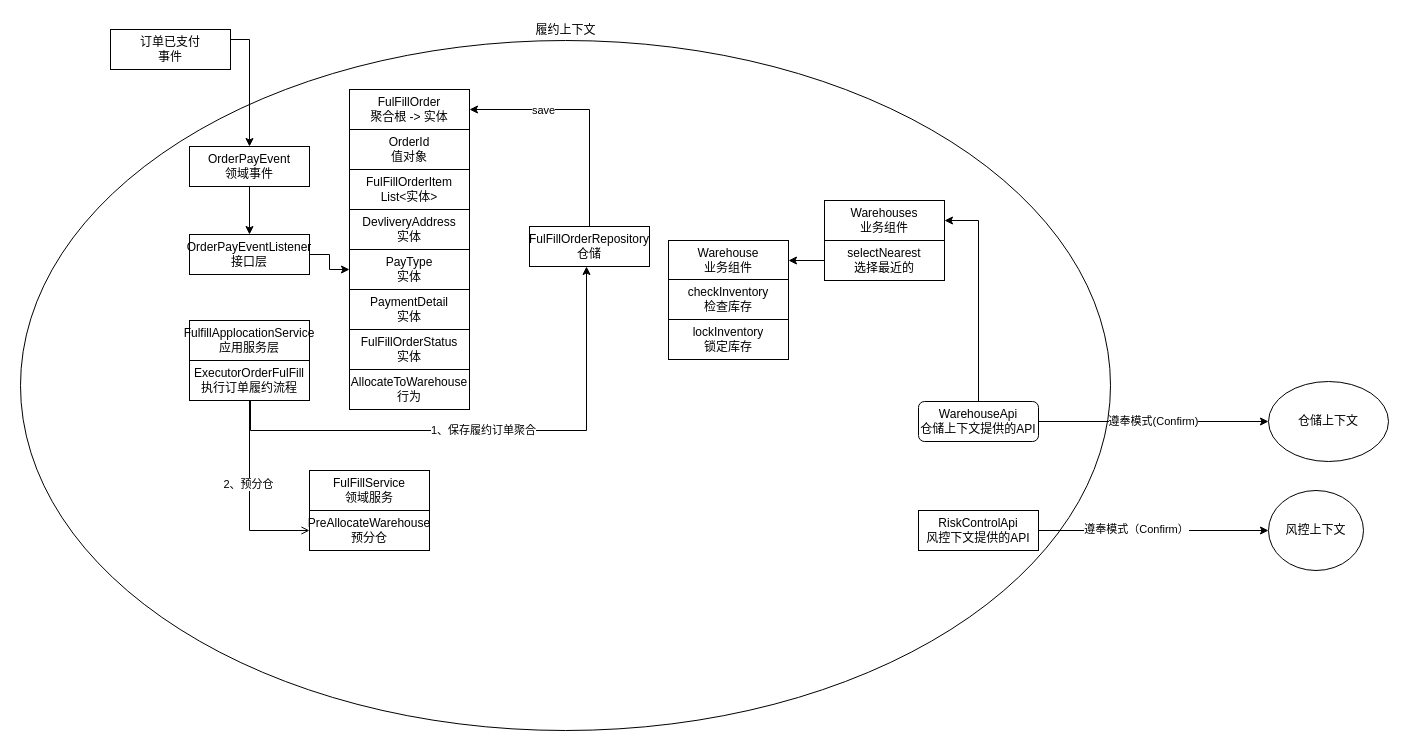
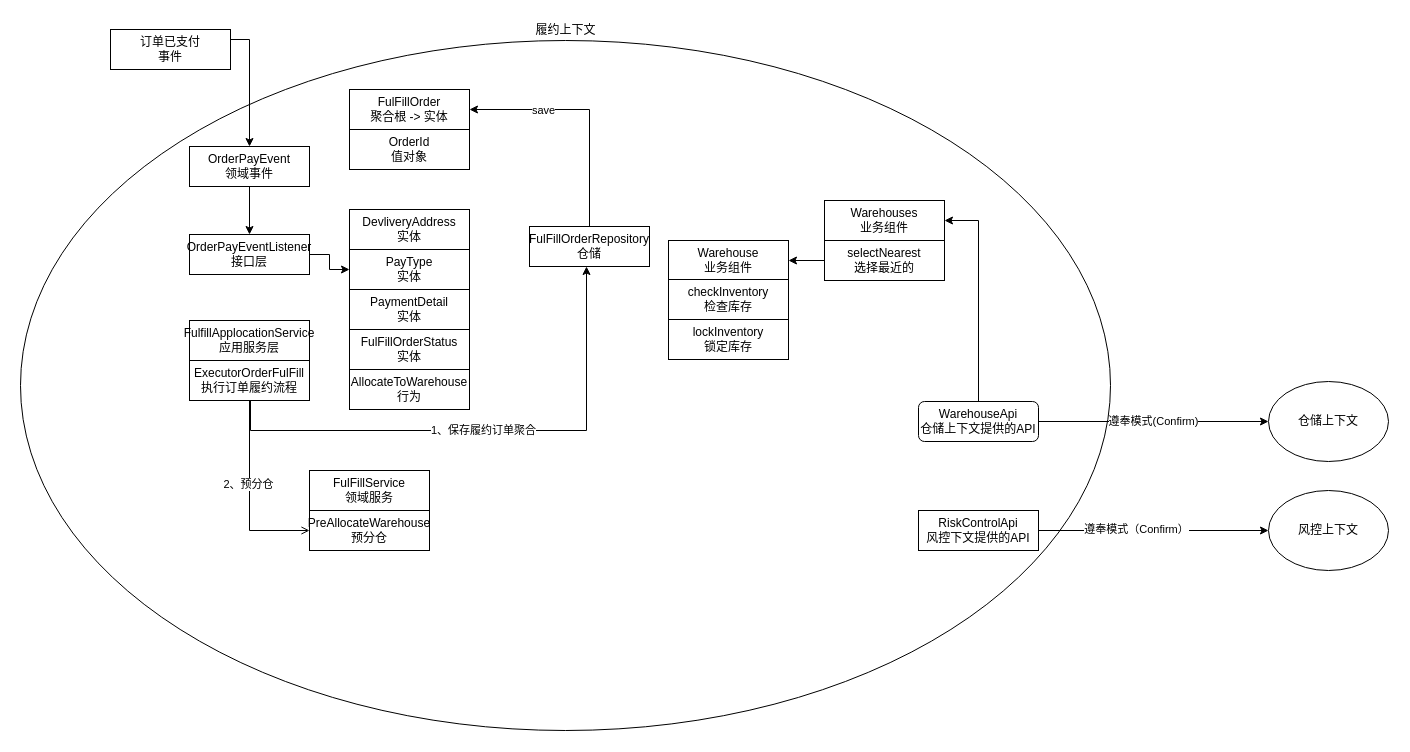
(410, 190) -> none
(1316, 531) -> (1329, 531)
